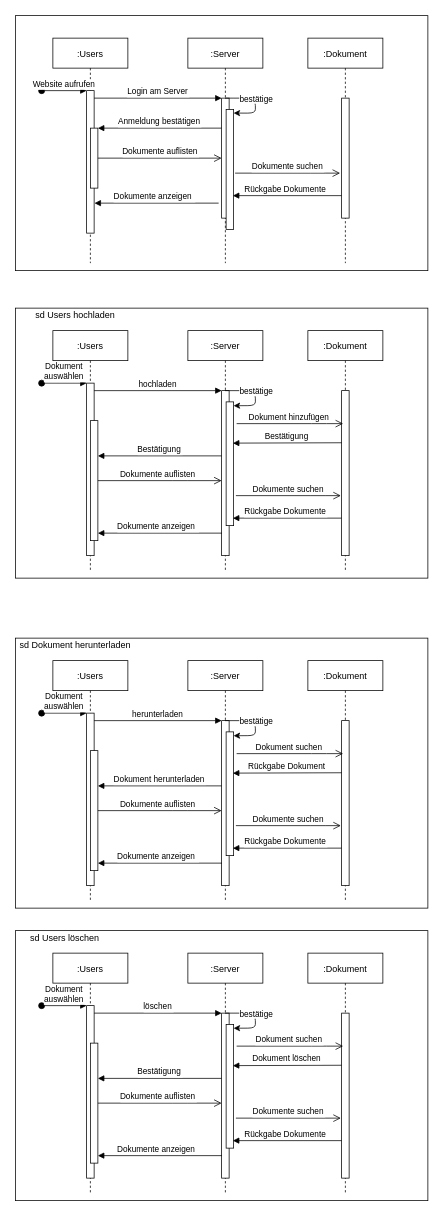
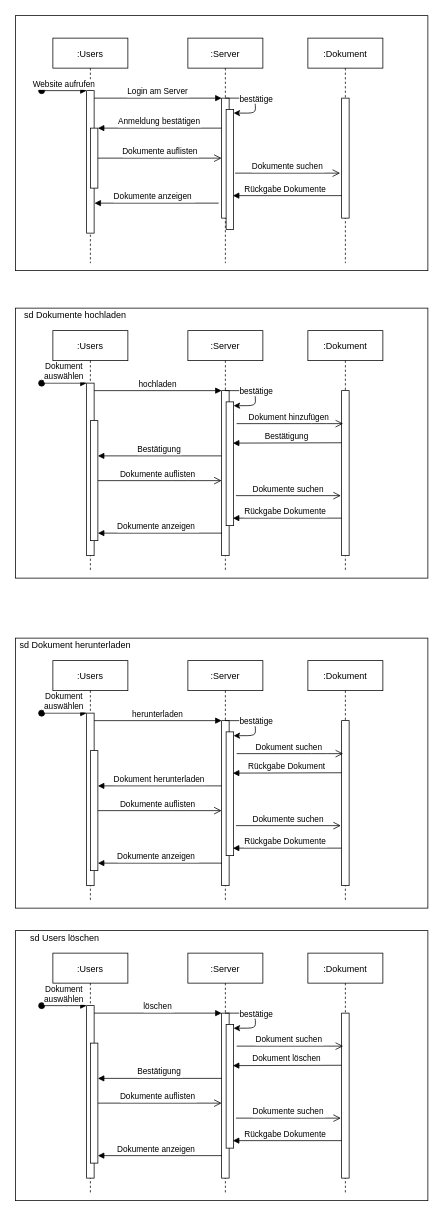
(75, 315) -> (75, 315)
